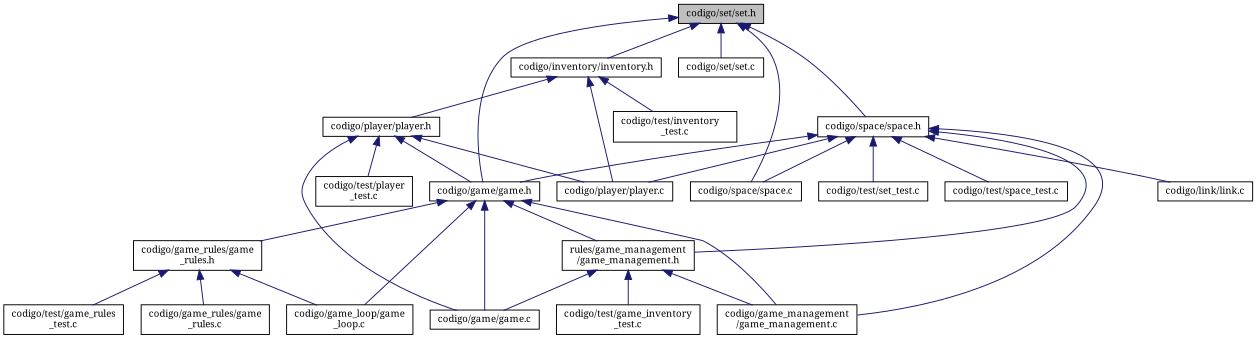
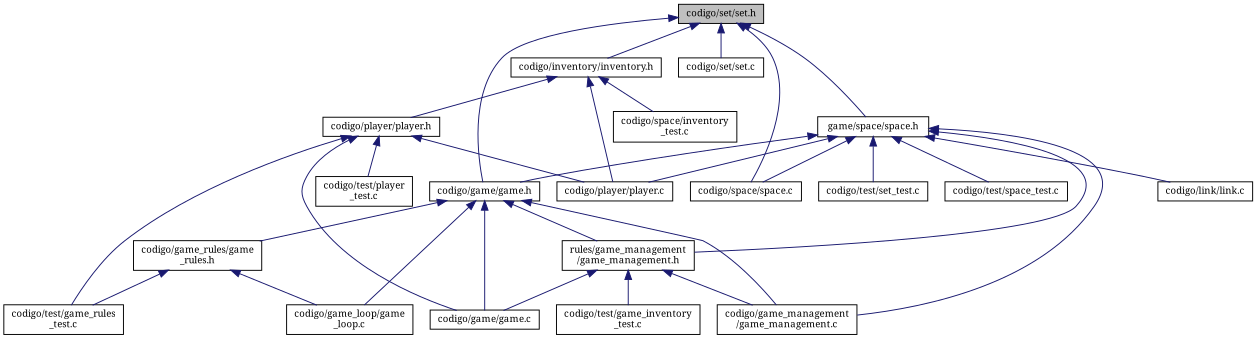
(675, 127) -> (675, 127)
(873, 127) -> (873, 127)
(437, 162) -> (191, 199)
(205, 320) -> none
